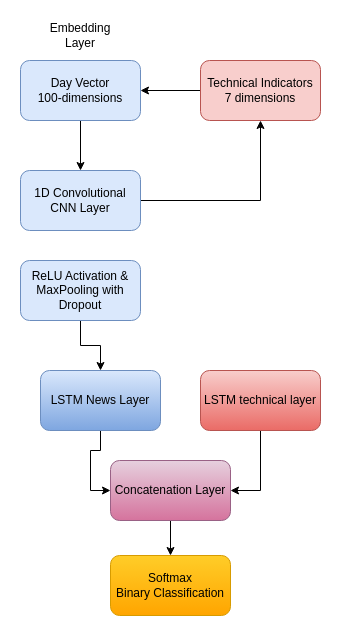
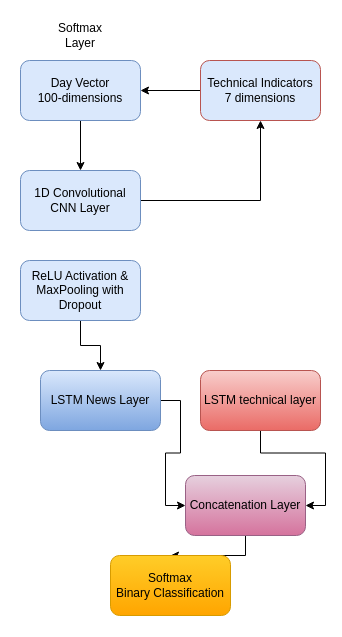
(81, 36) -> (81, 36)
(261, 91) -> (261, 91)
(171, 491) -> (246, 506)
